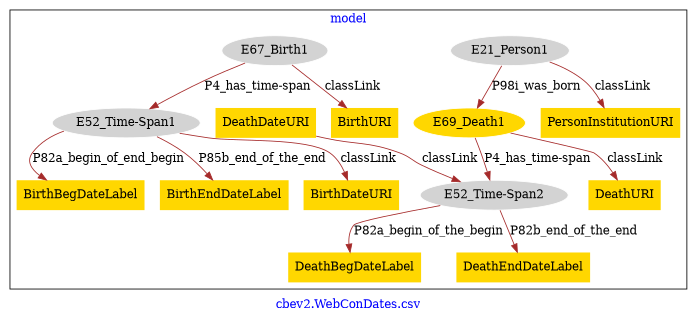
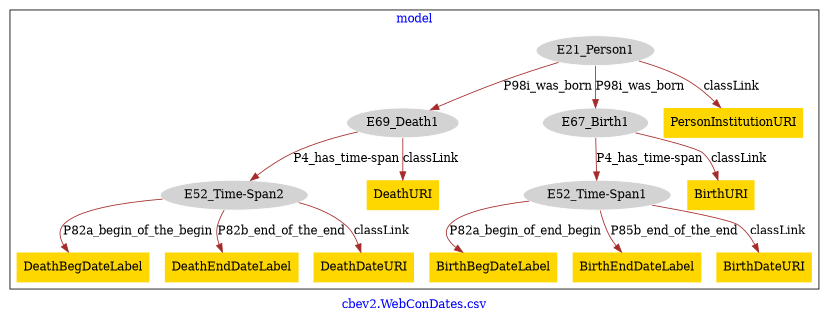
none -> (596, 83)
(469, 123) -> (403, 123)
(387, 149) -> (334, 217)
